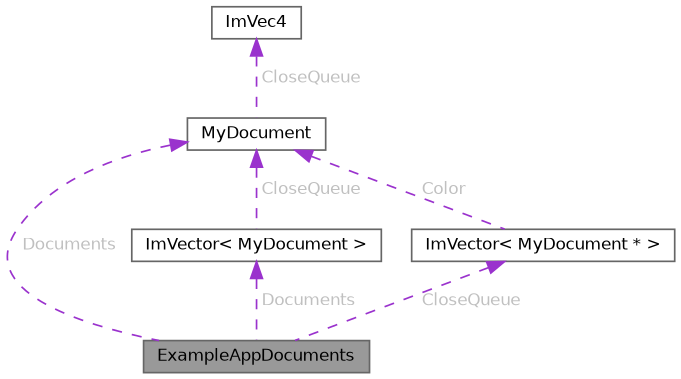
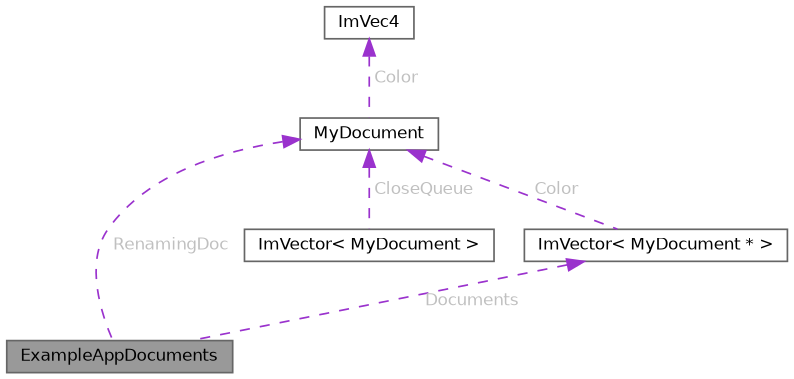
(309, 78) -> (394, 78)
(67, 245) -> (169, 245)
(469, 301) -> (470, 301)
(257, 309) -> none
